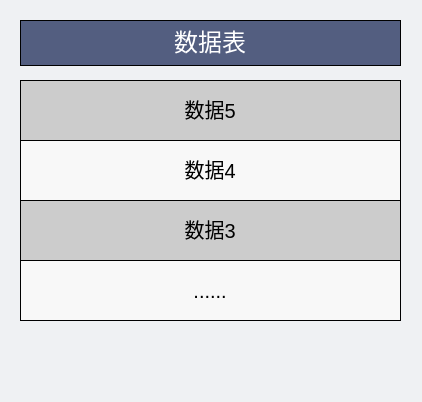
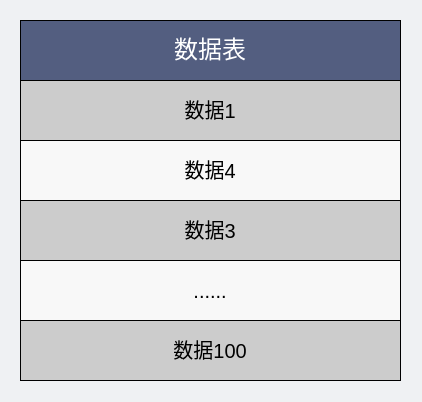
(211, 43) -> (211, 51)
(211, 111) -> (211, 111)
none -> (211, 351)
